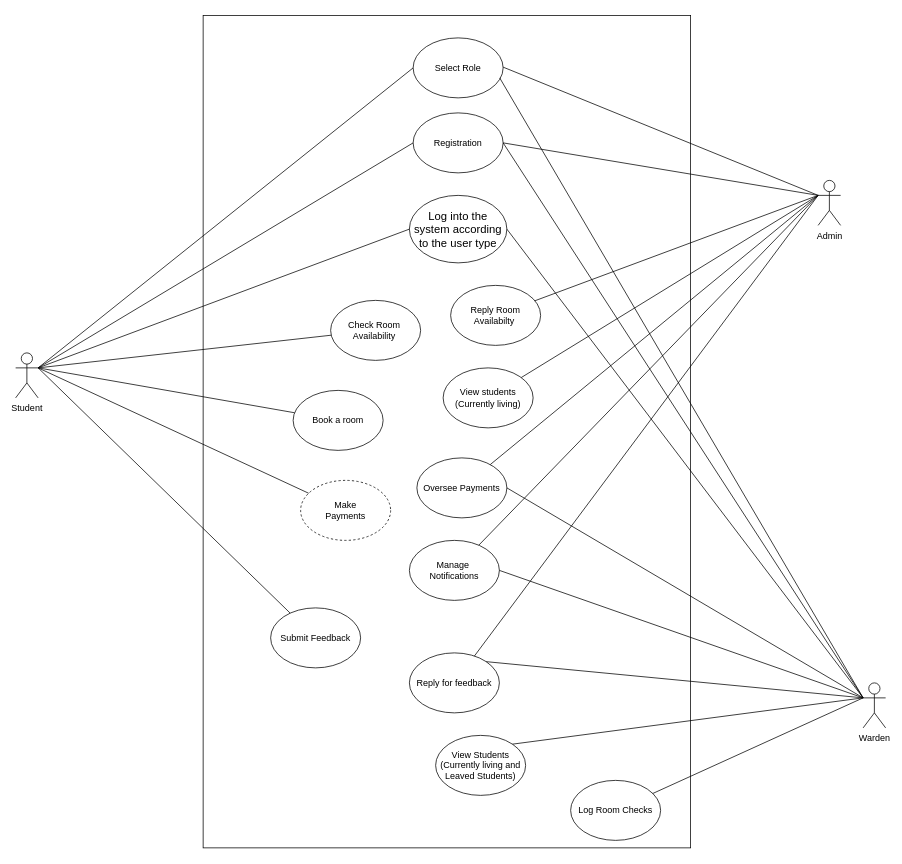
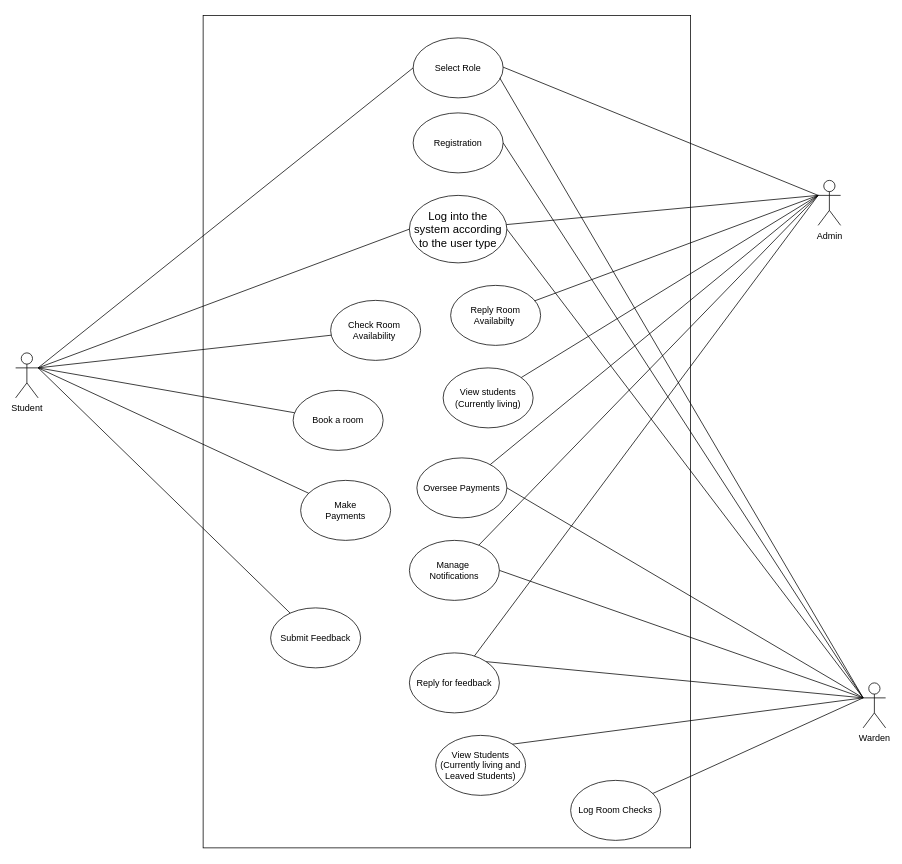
(658, 169) -> none
none -> (659, 210)
(230, 253) -> none
(345, 510) -> (345, 510)
